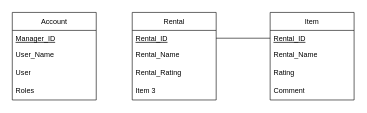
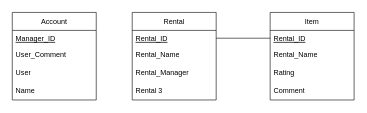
(34, 55) -> (40, 55)
(160, 73) -> (163, 73)
(25, 91) -> (24, 91)
(147, 91) -> (150, 91)
